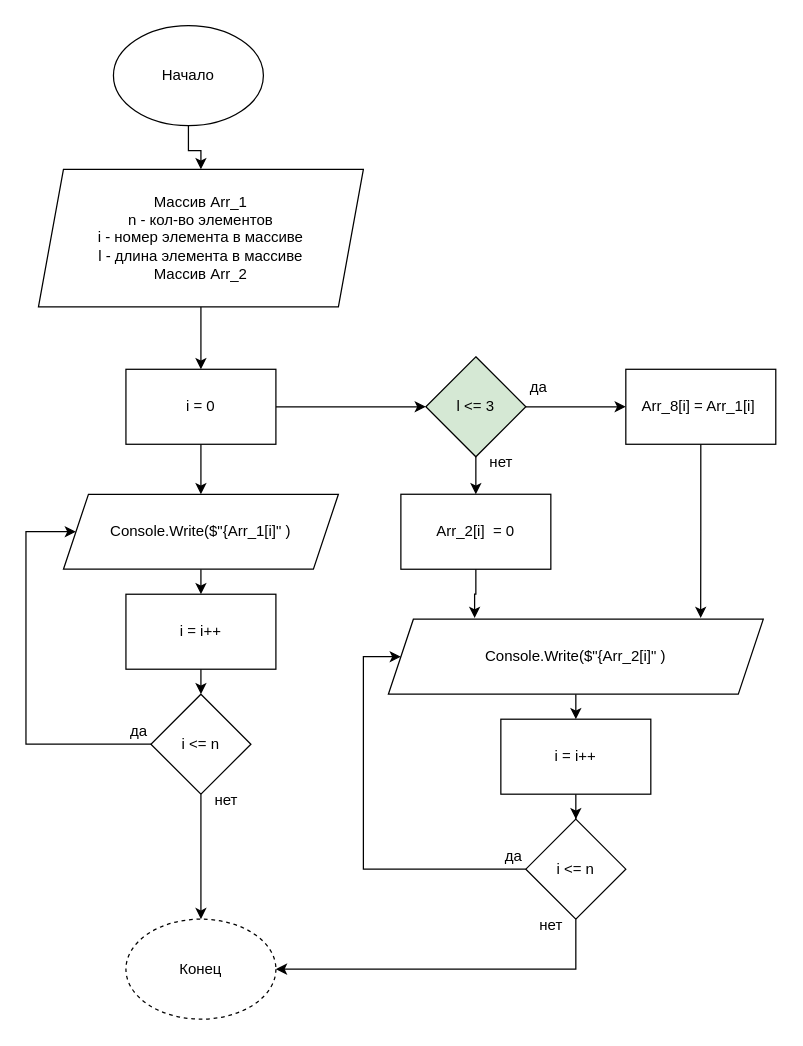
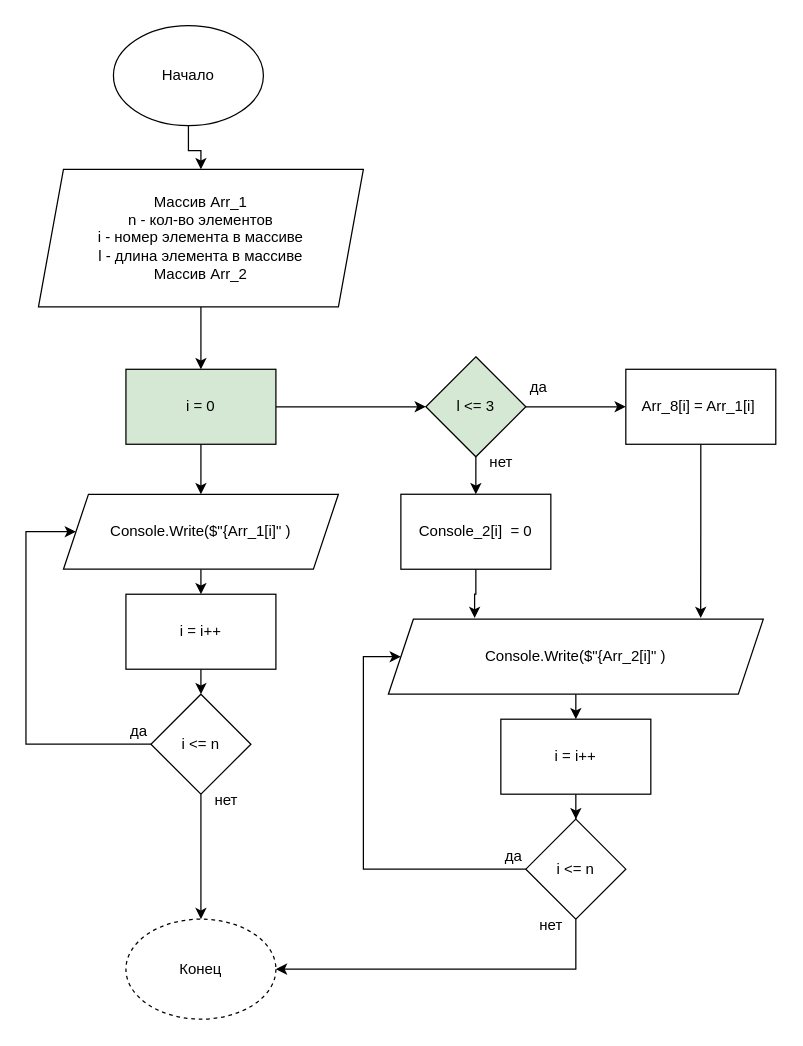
(201, 407) -> (201, 407)
(476, 532) -> (476, 532)
